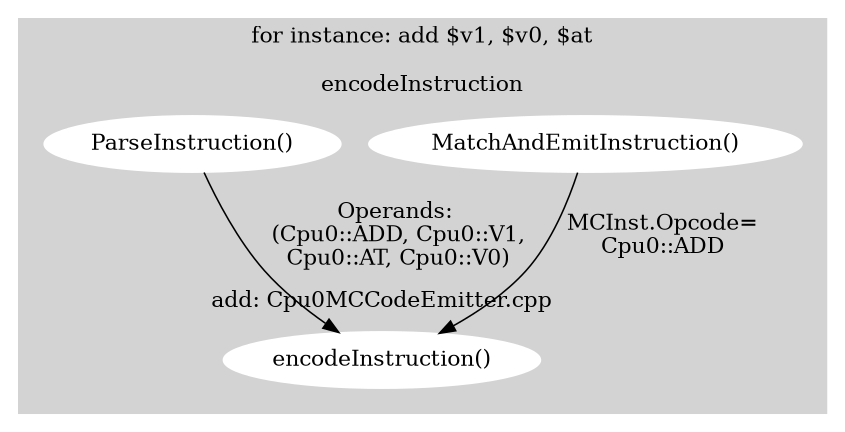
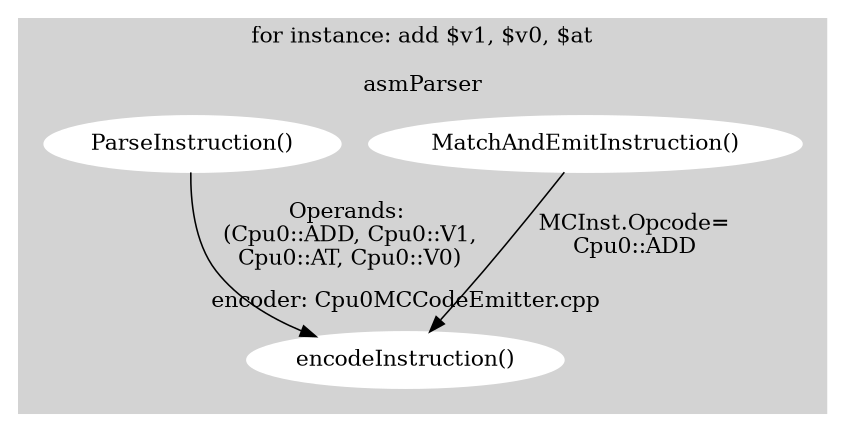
(423, 85) -> (423, 85)
(382, 301) -> (406, 301)
